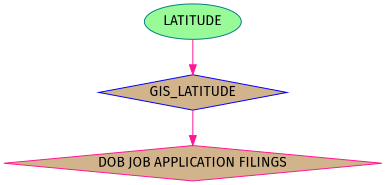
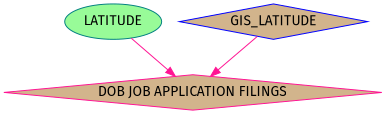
(193, 52) -> (150, 54)
